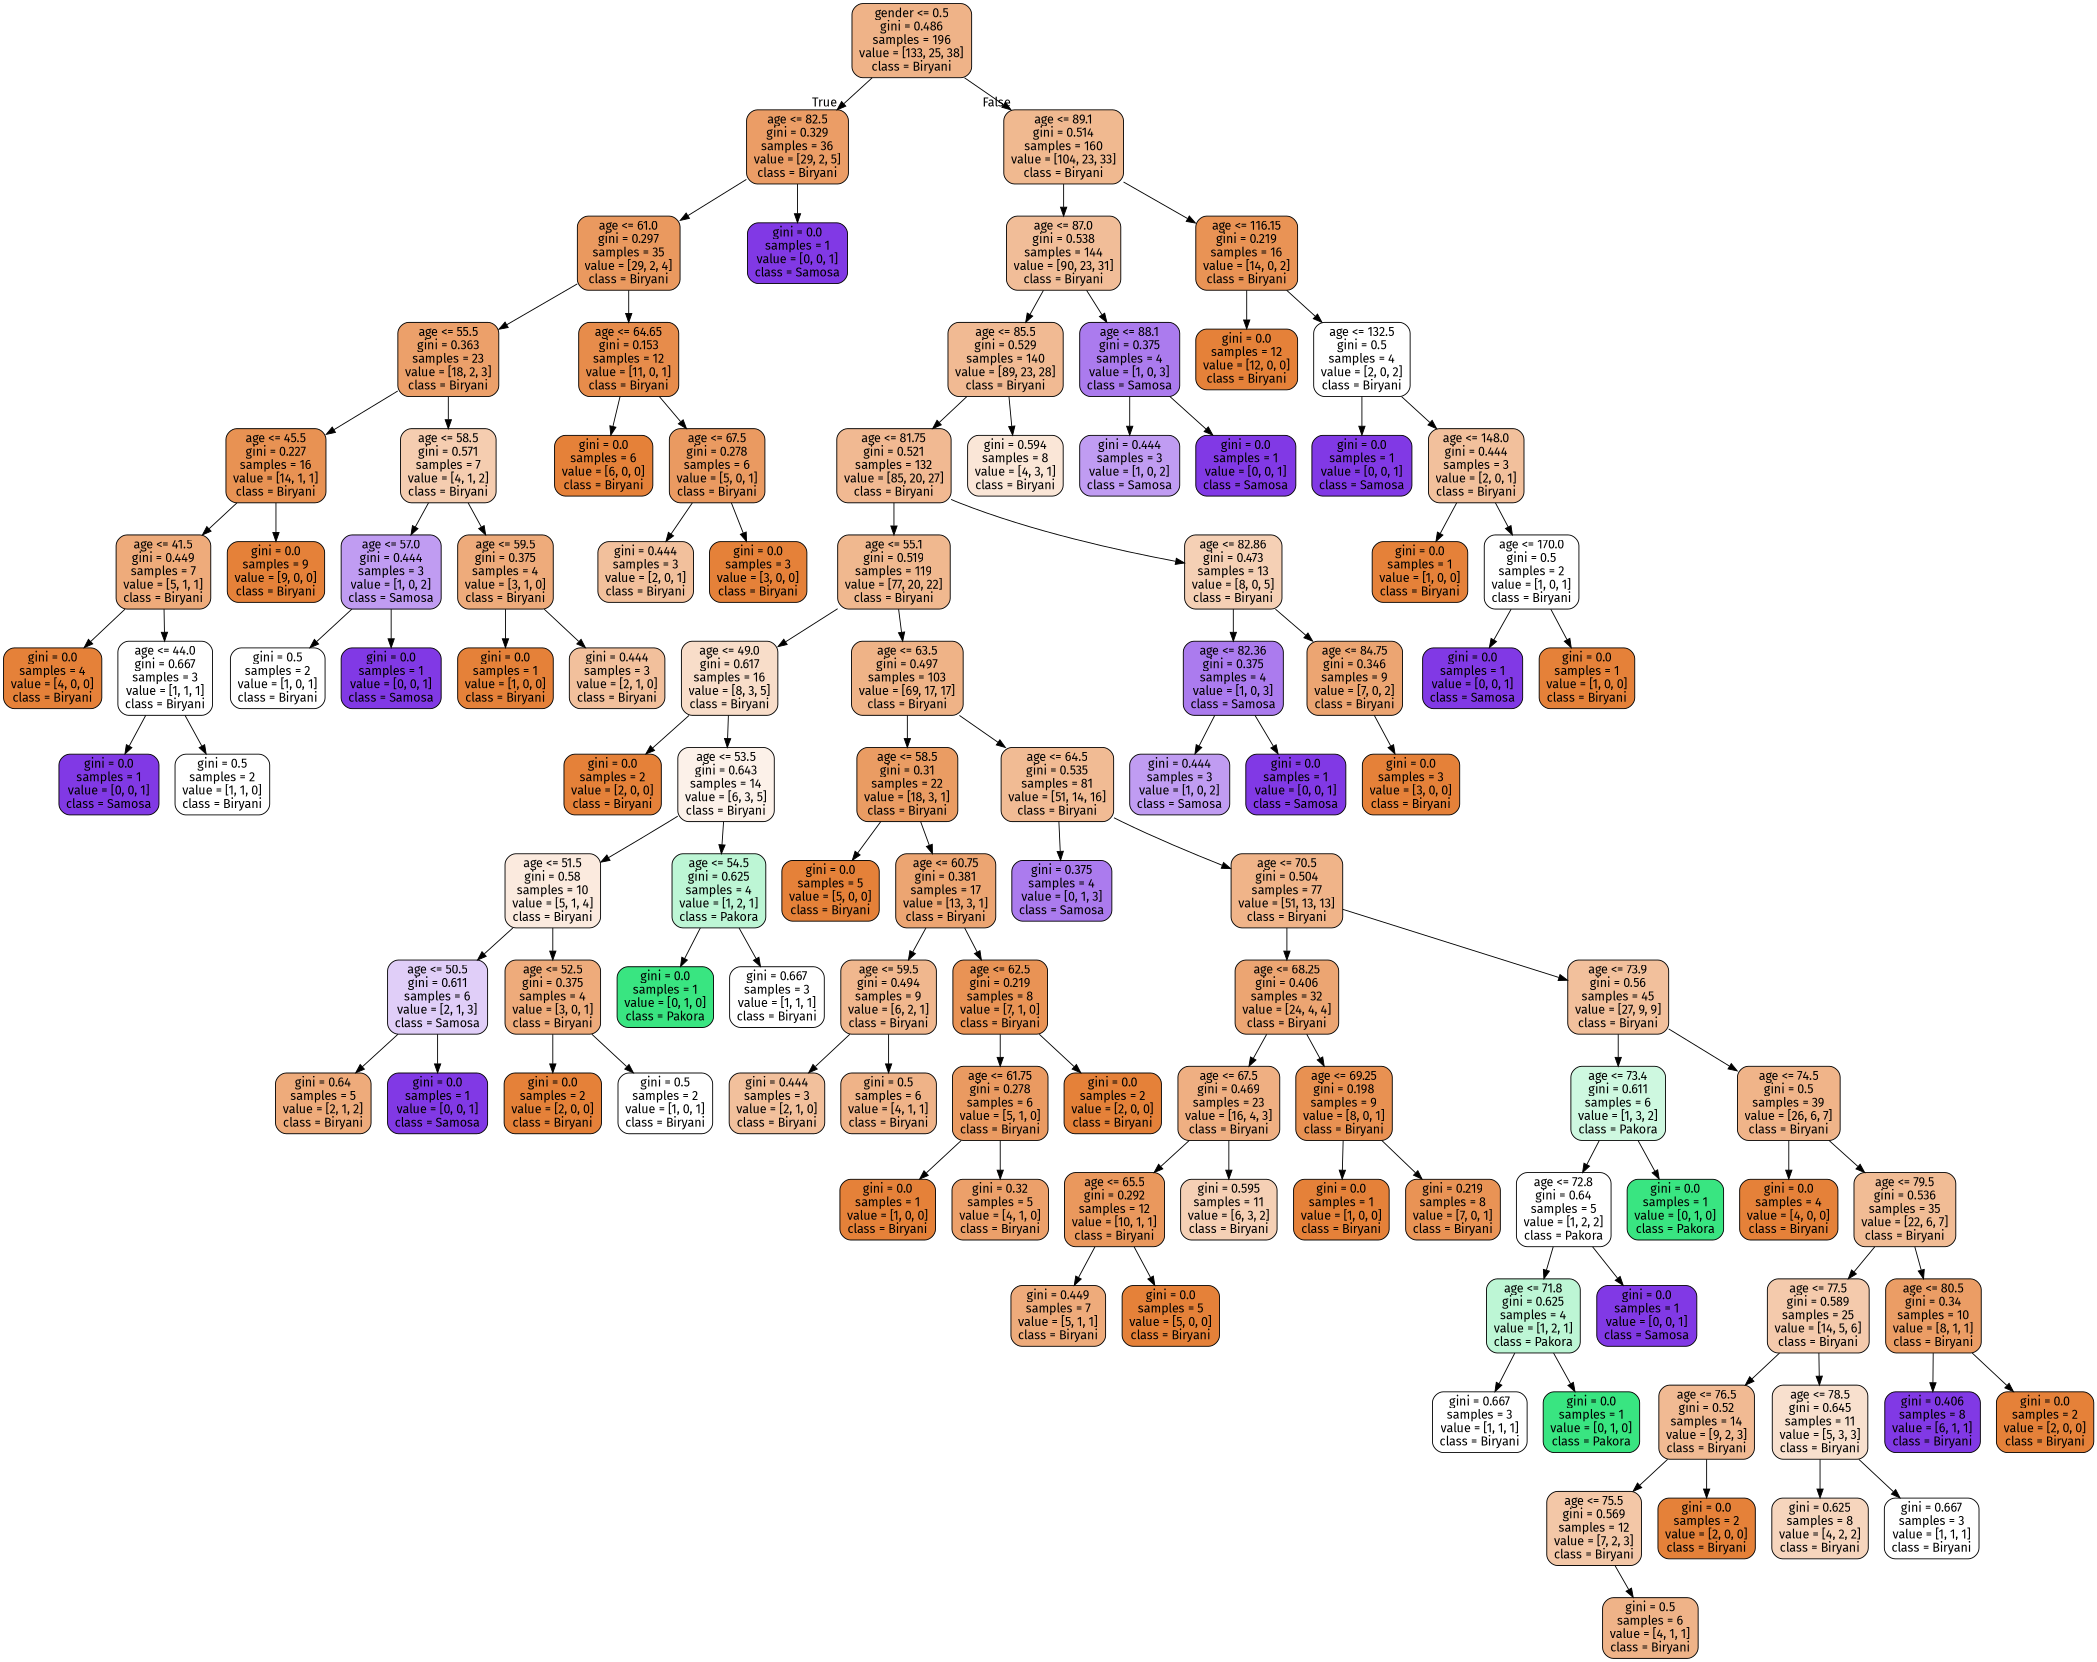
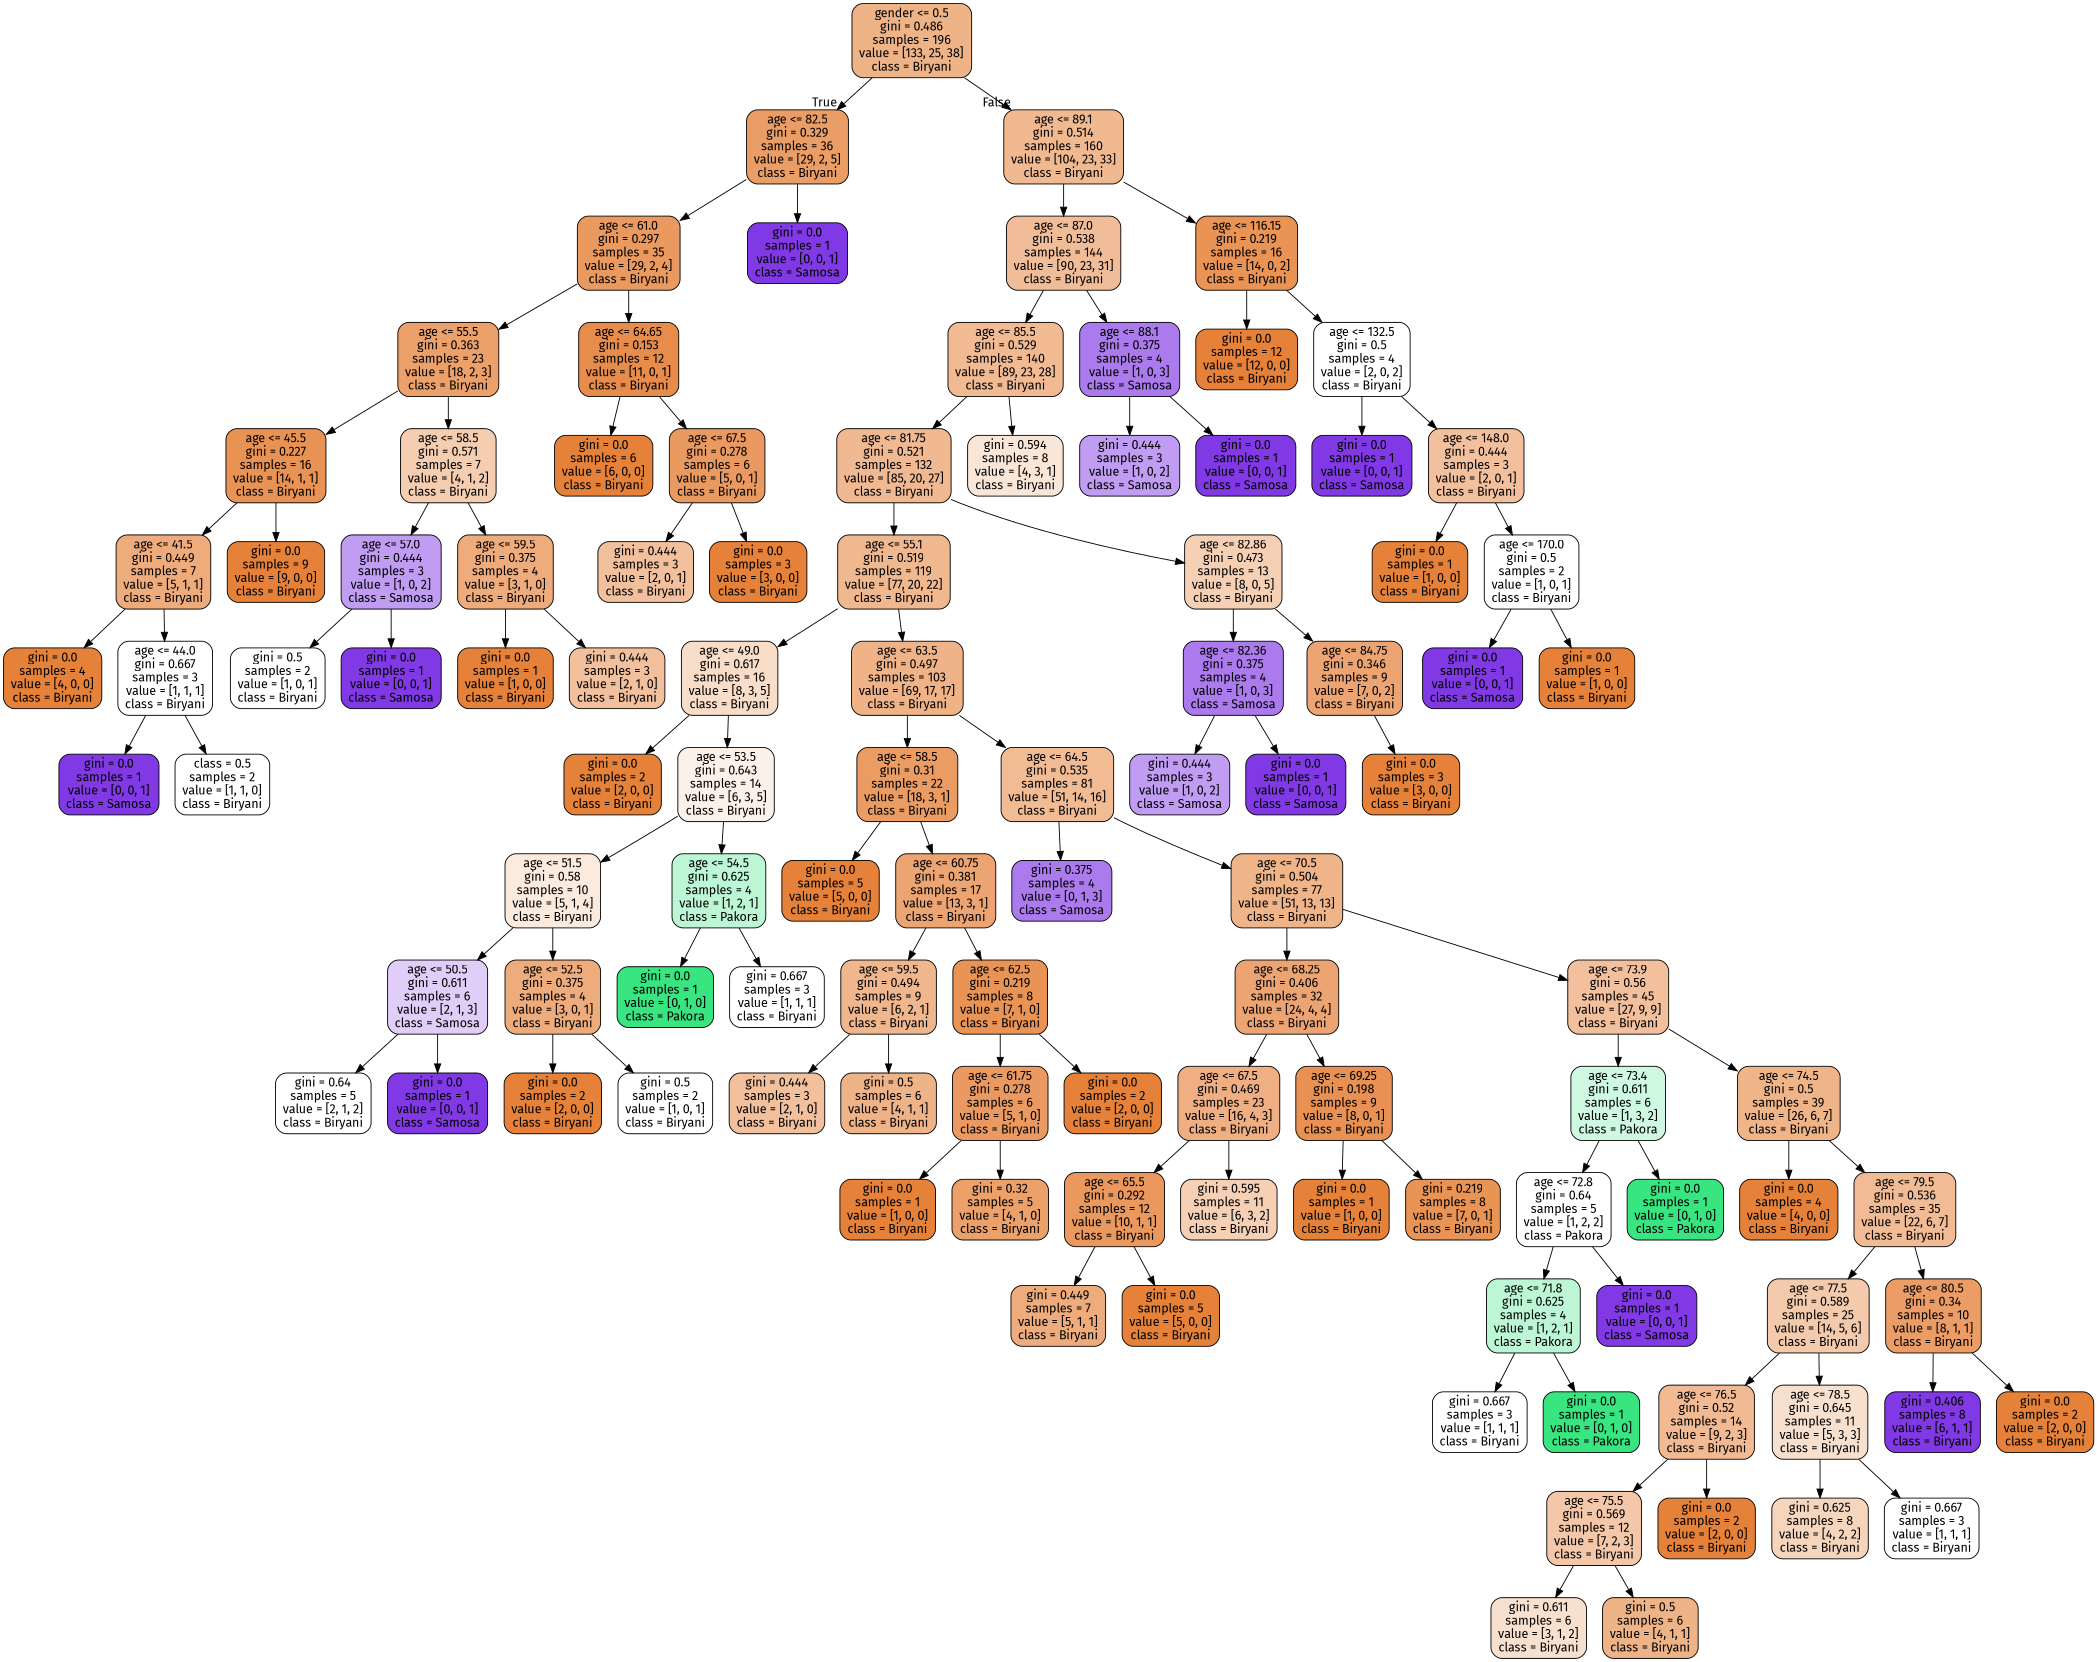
(222, 785) -> (222, 785)
(323, 1103) -> (323, 1103)
none -> (1539, 1628)
